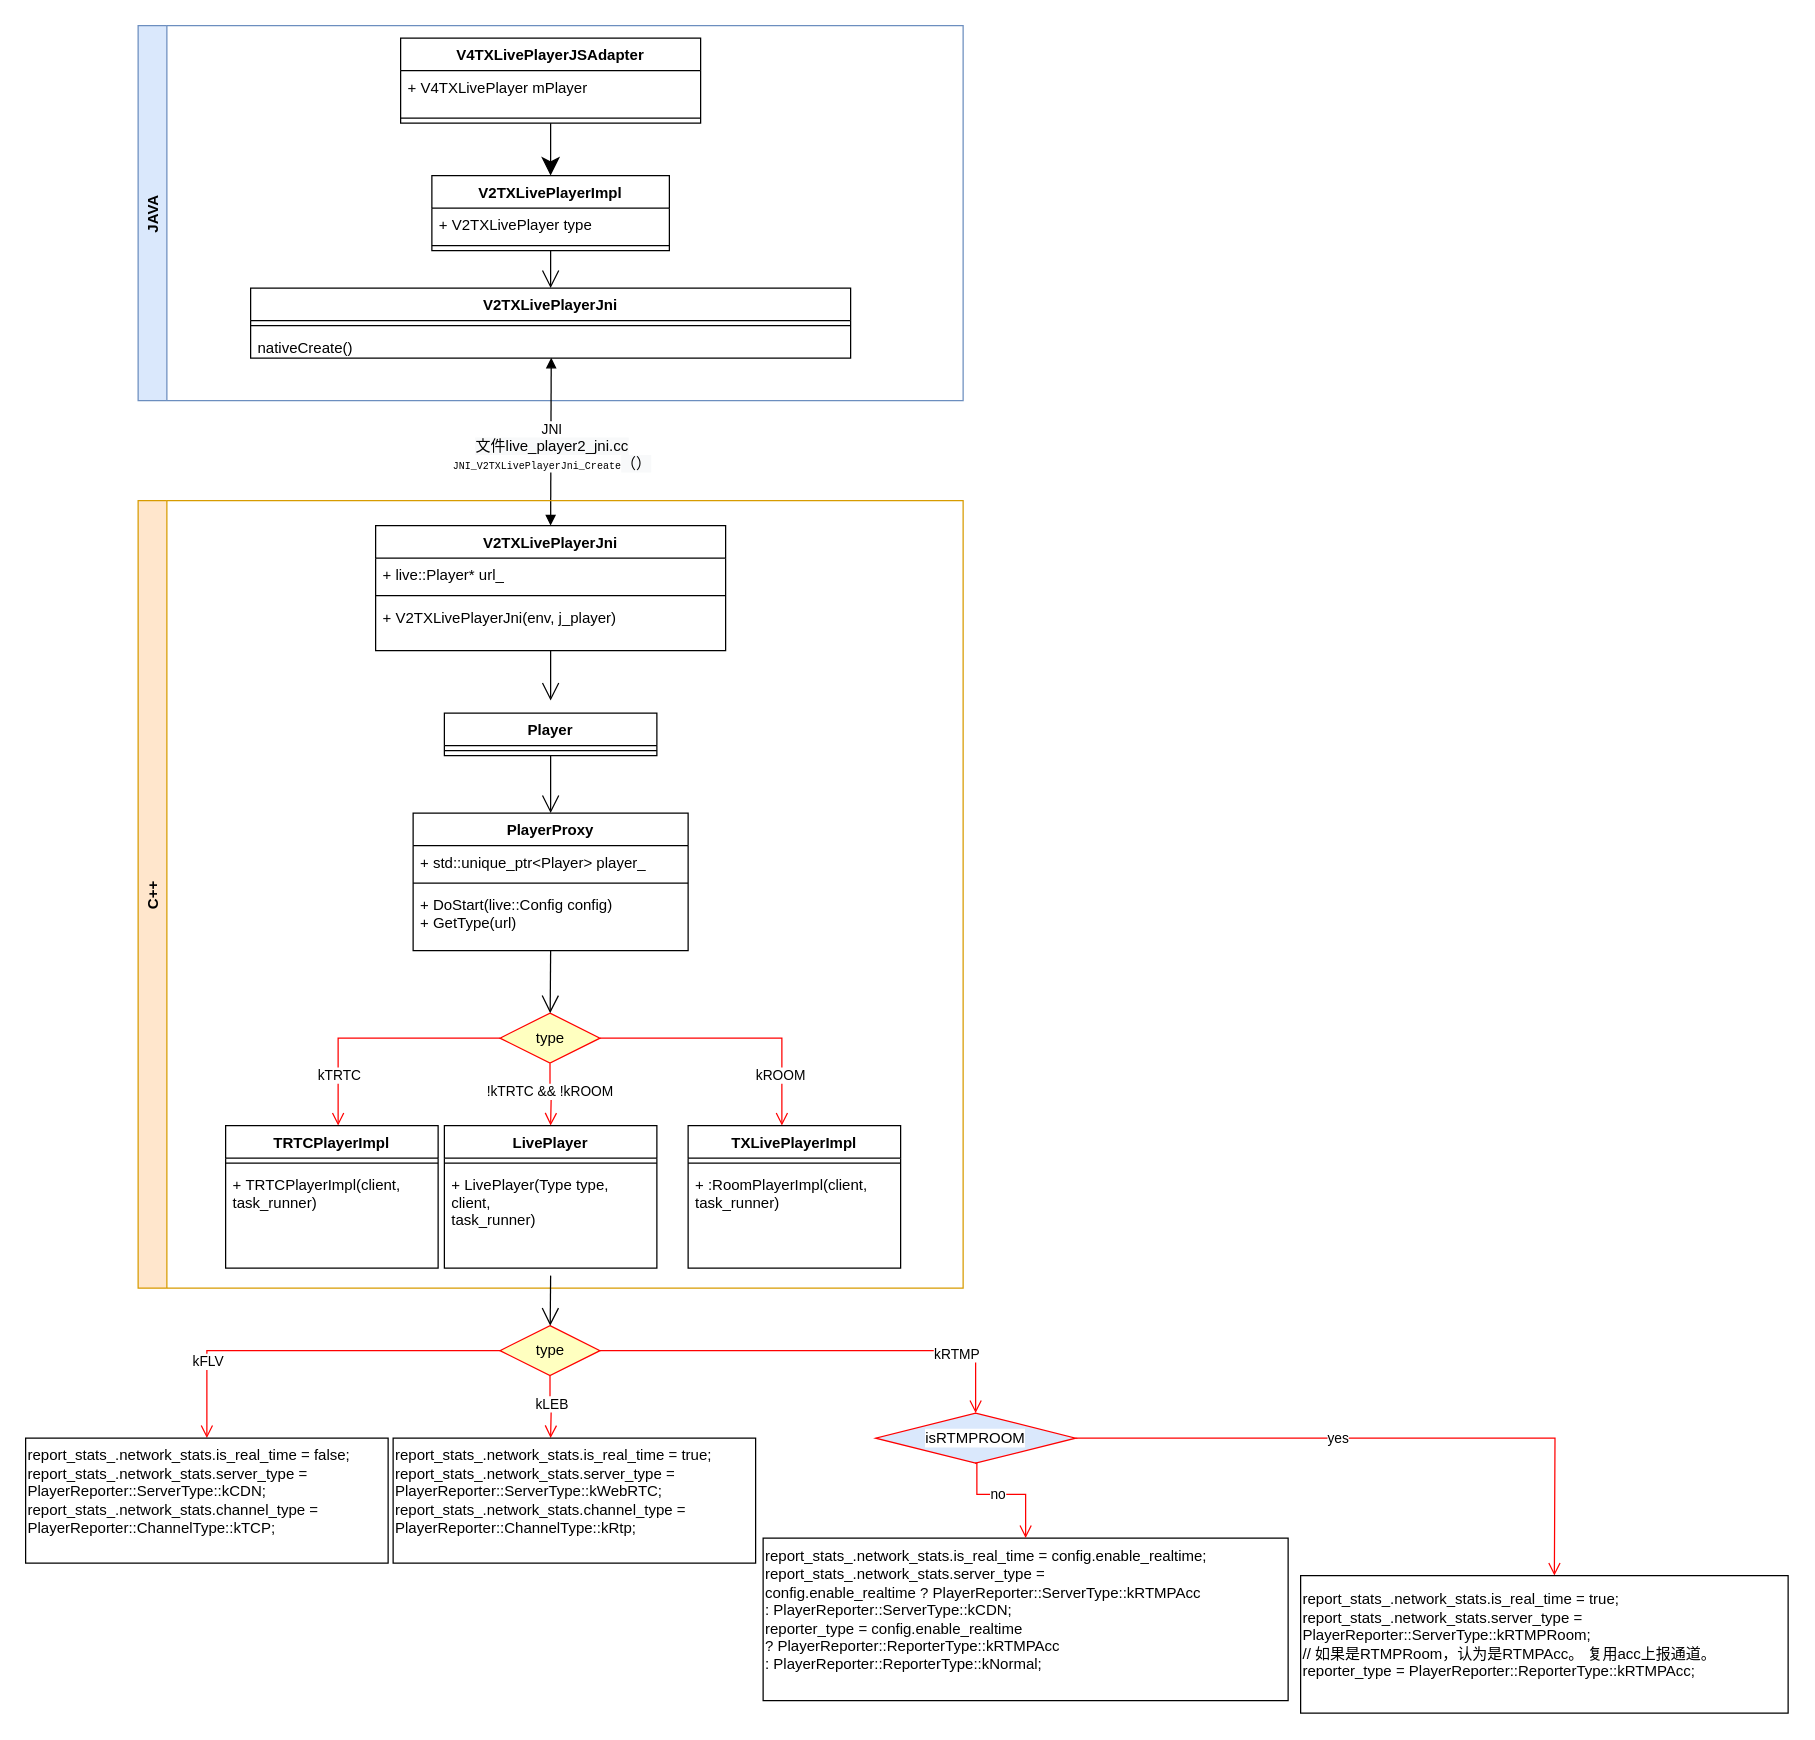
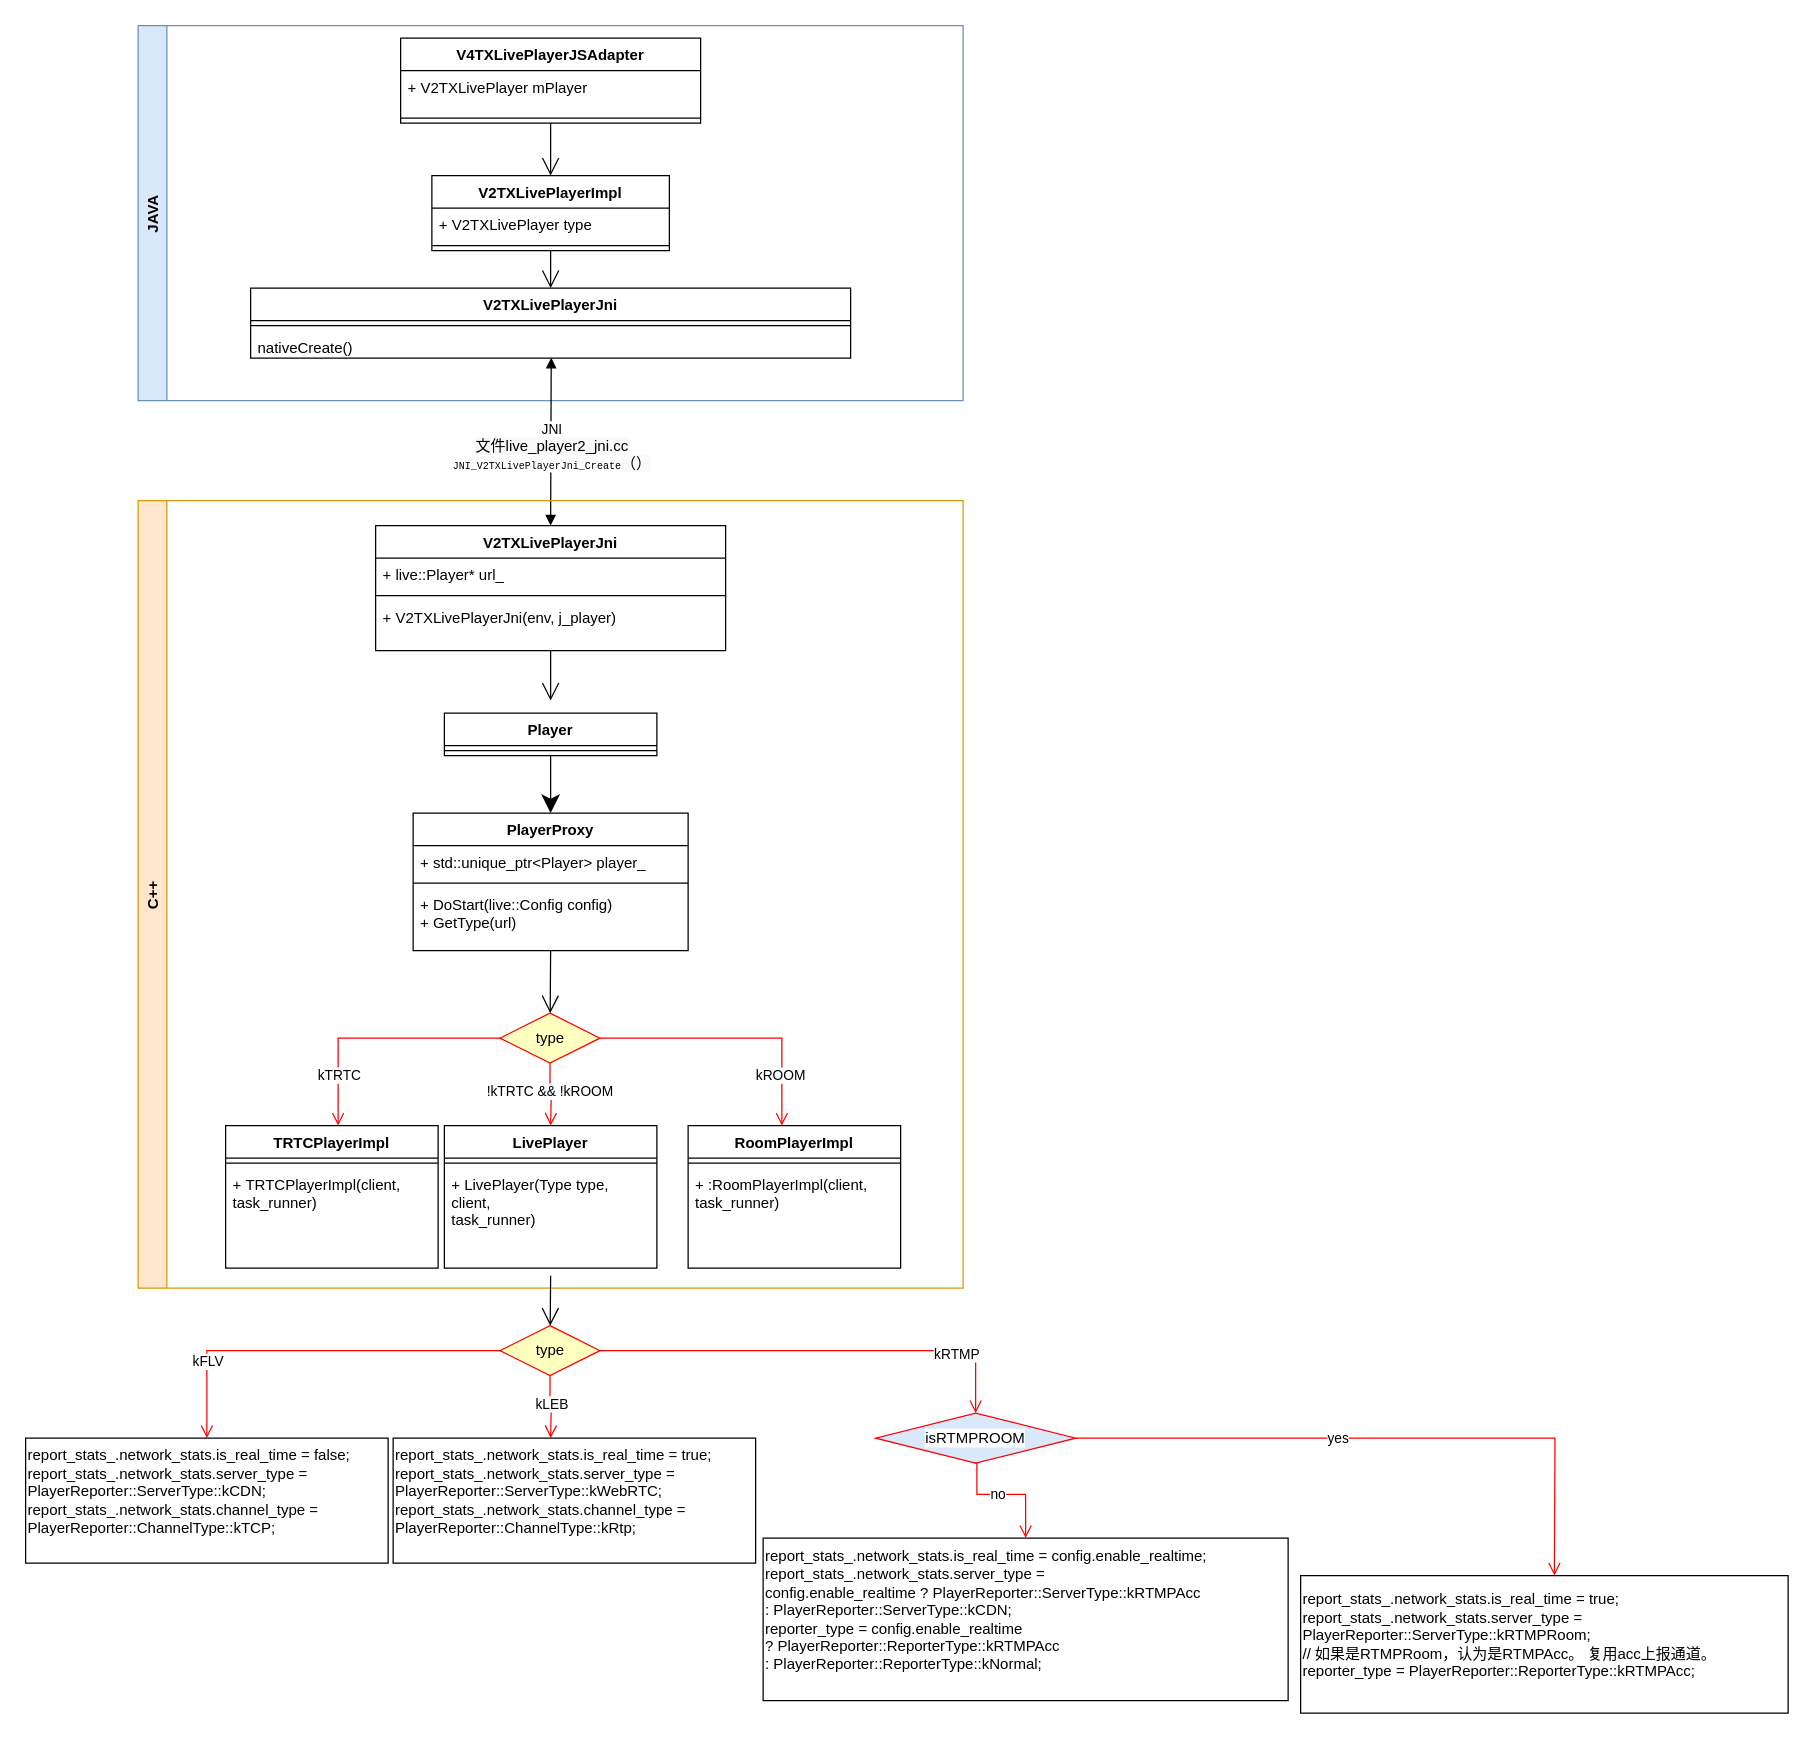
(539, 88) -> (539, 88)
(551, 160) -> (551, 165)
(551, 802) -> (551, 797)
(794, 1143) -> (794, 1143)
